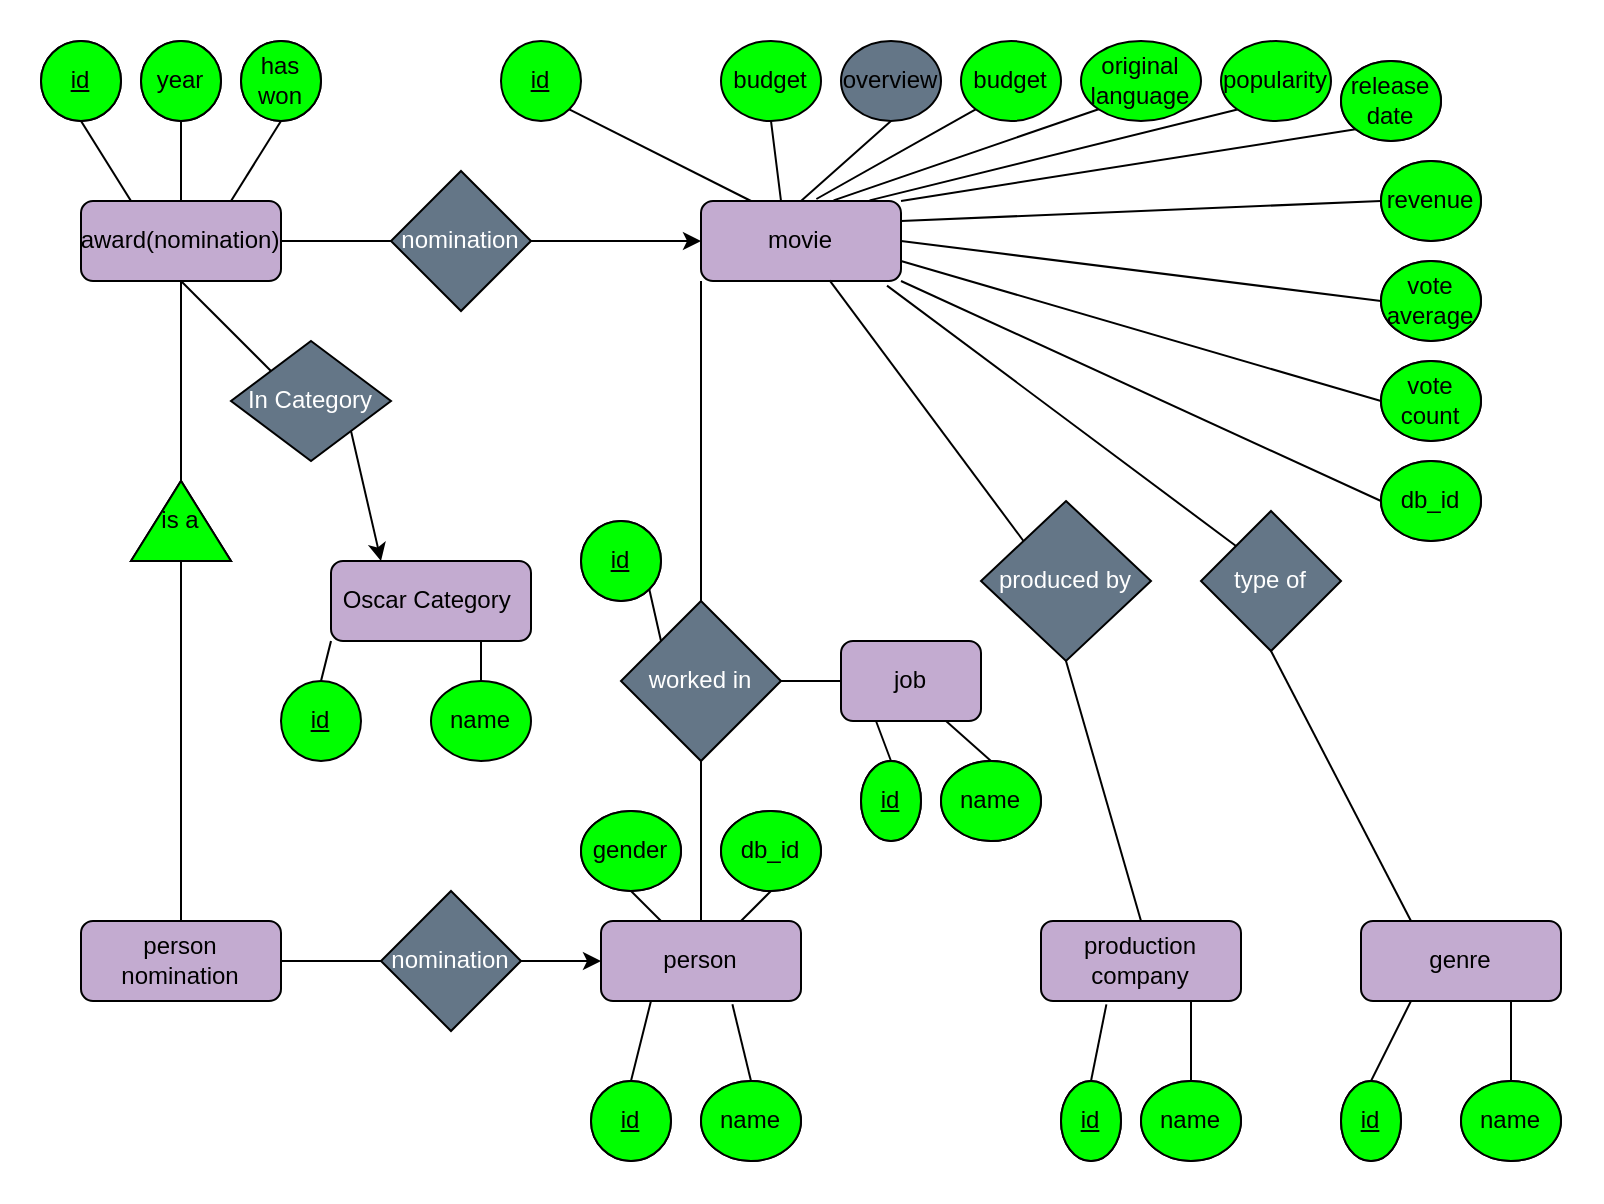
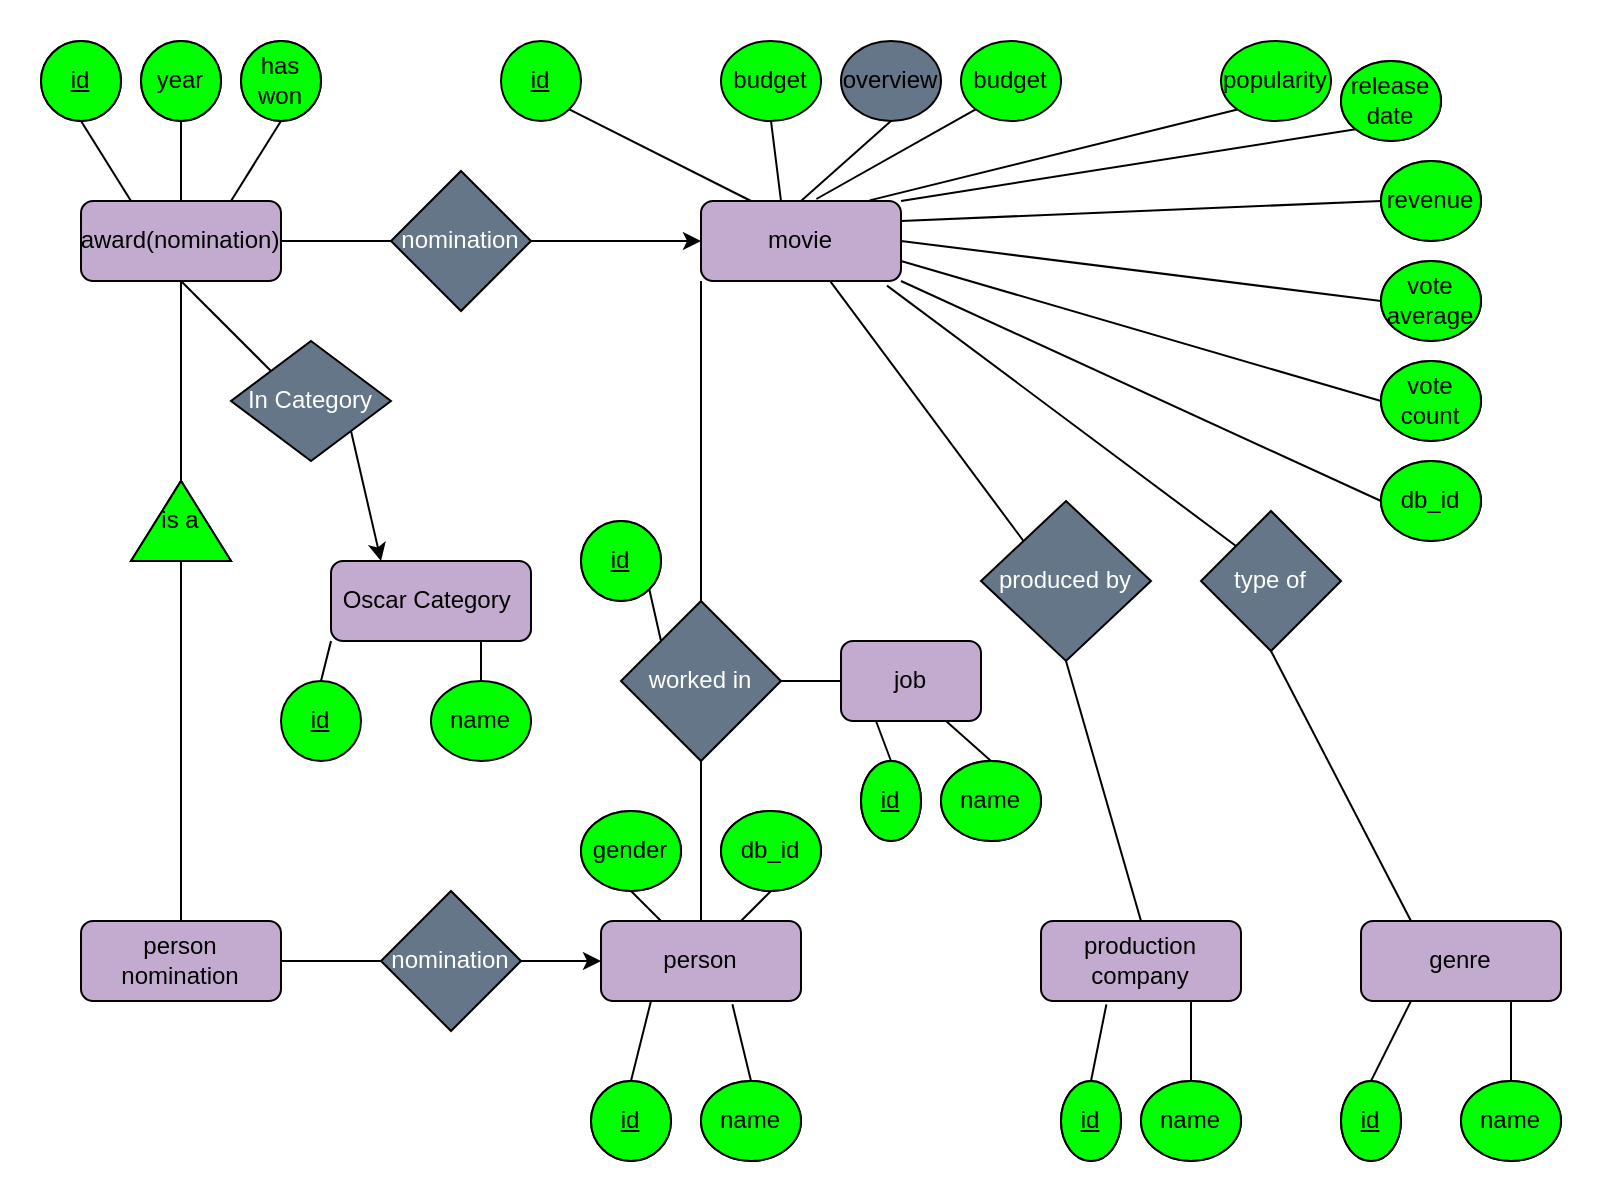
(1141, 81) -> none
(966, 155) -> none
